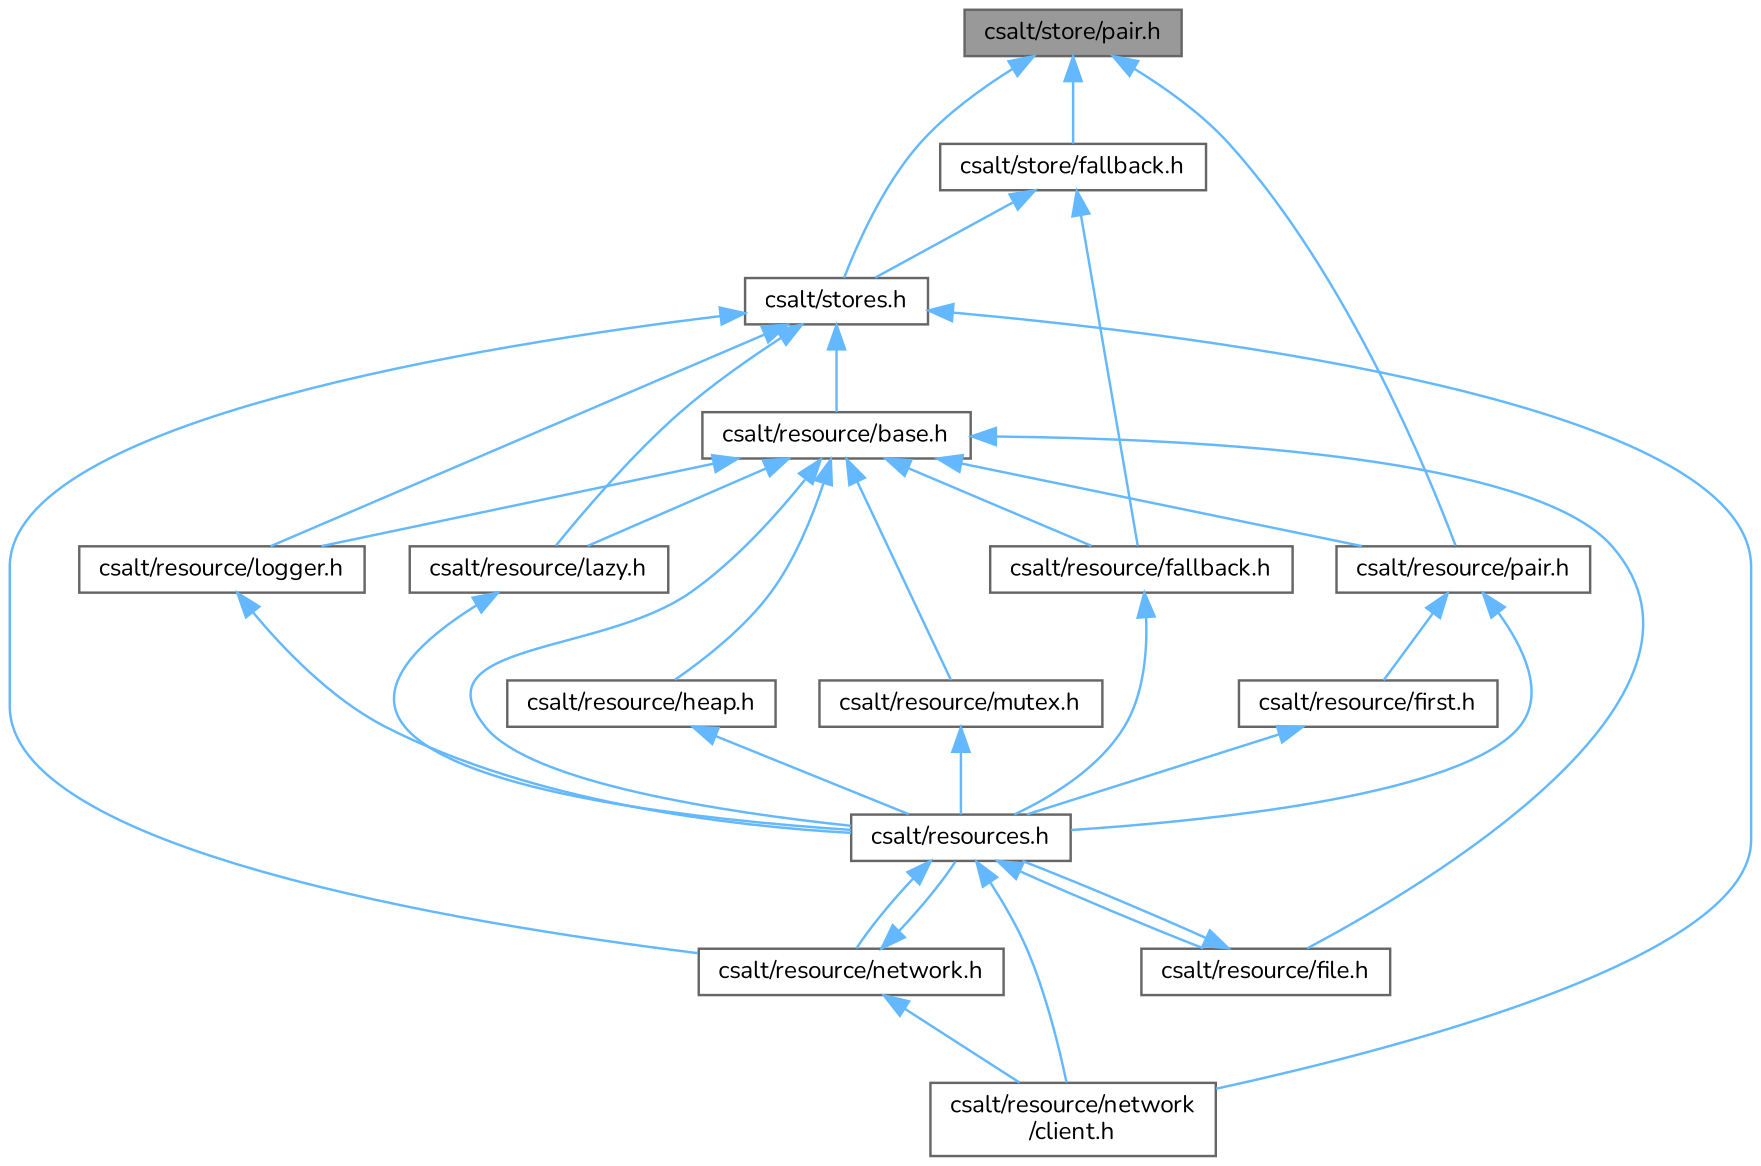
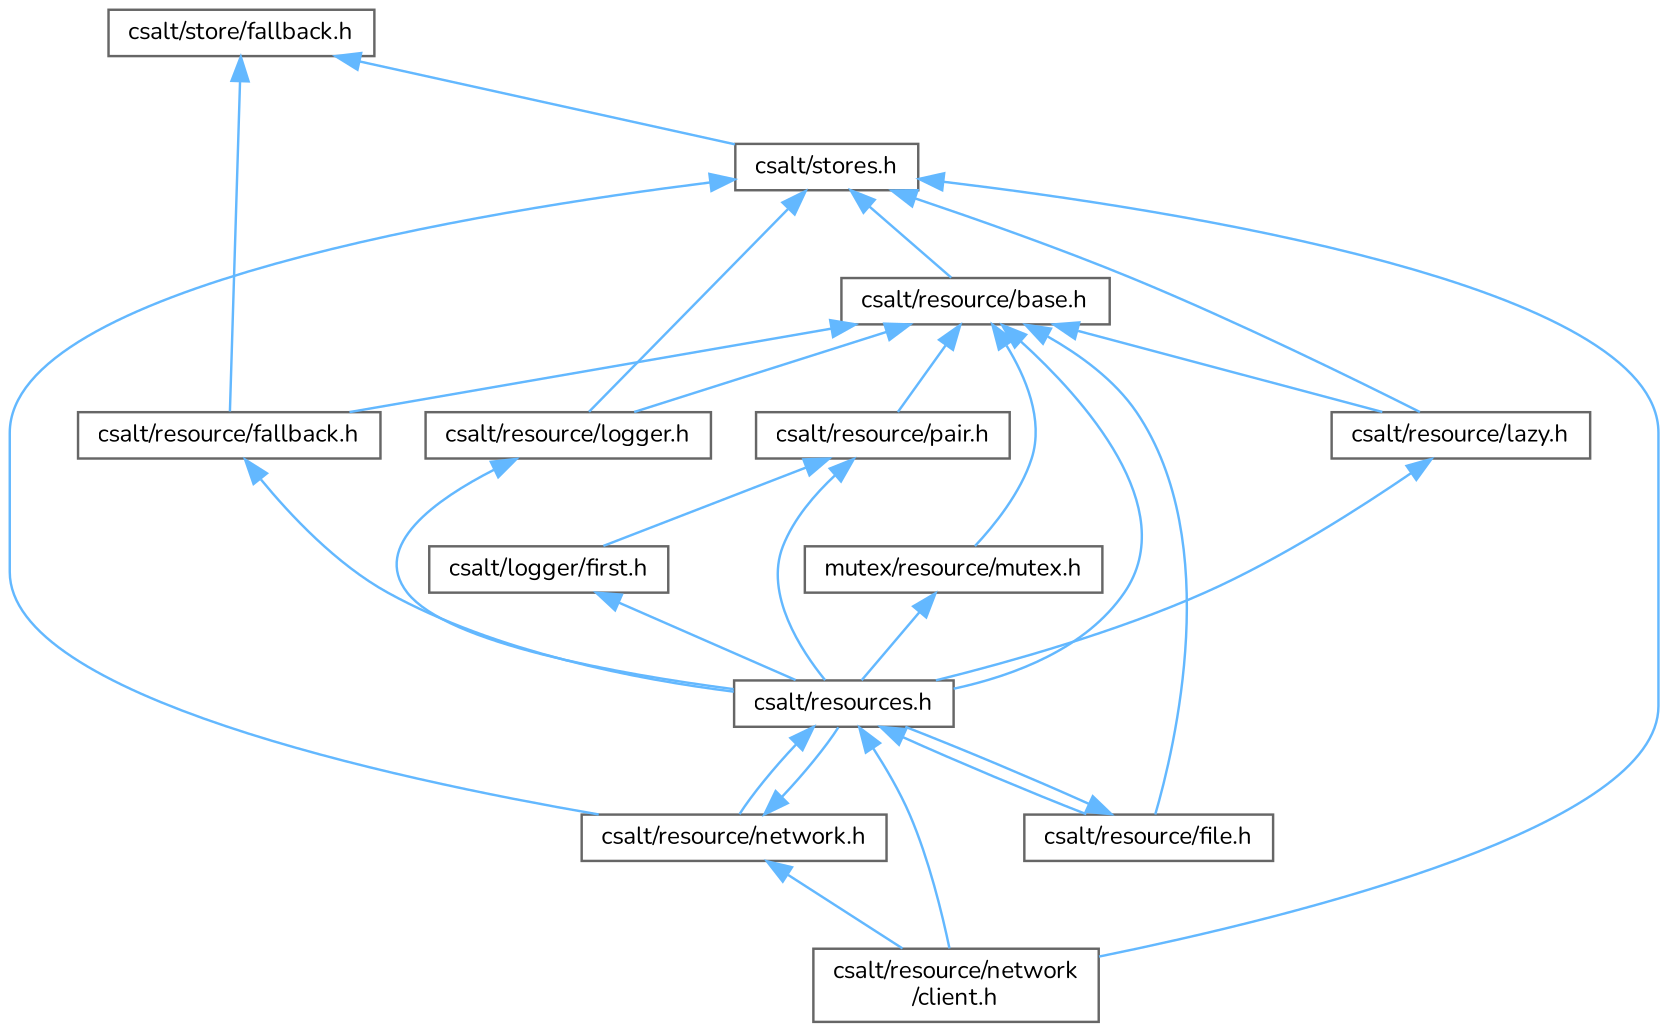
(1073, 33) -> none
(641, 704) -> none
(961, 704) -> (954, 569)
(1368, 704) -> (549, 569)
